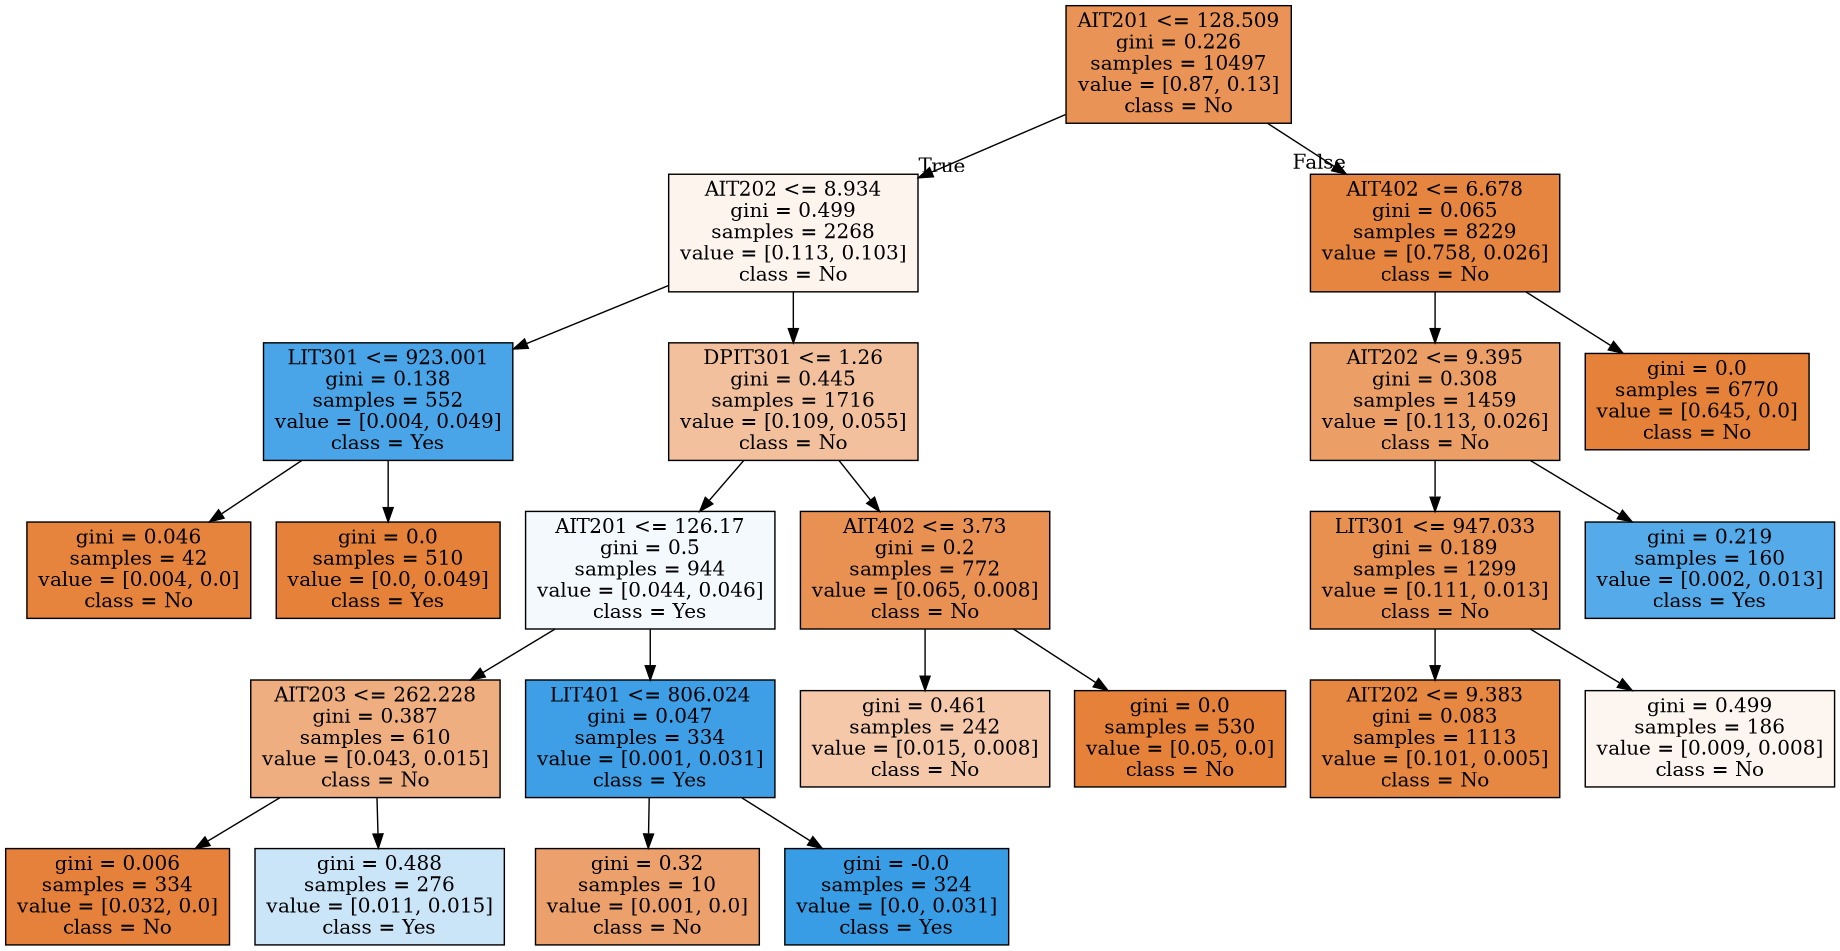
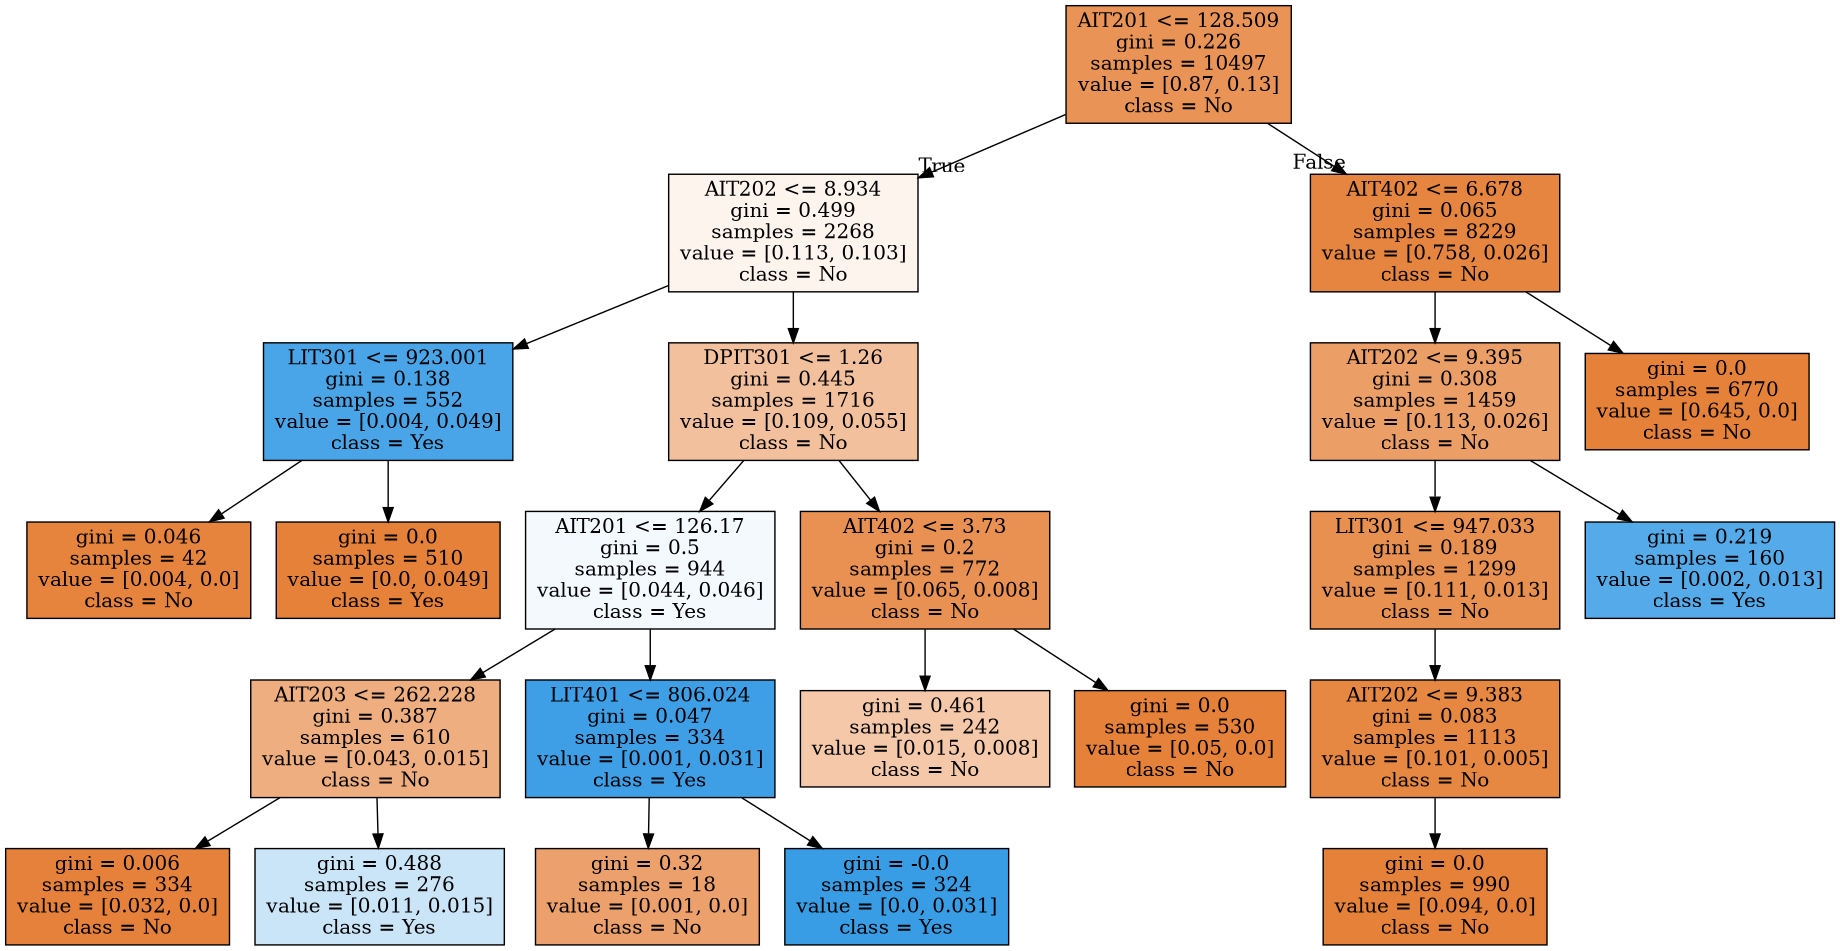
(1710, 739) -> none
(647, 897) -> (647, 897)
none -> (1435, 897)
